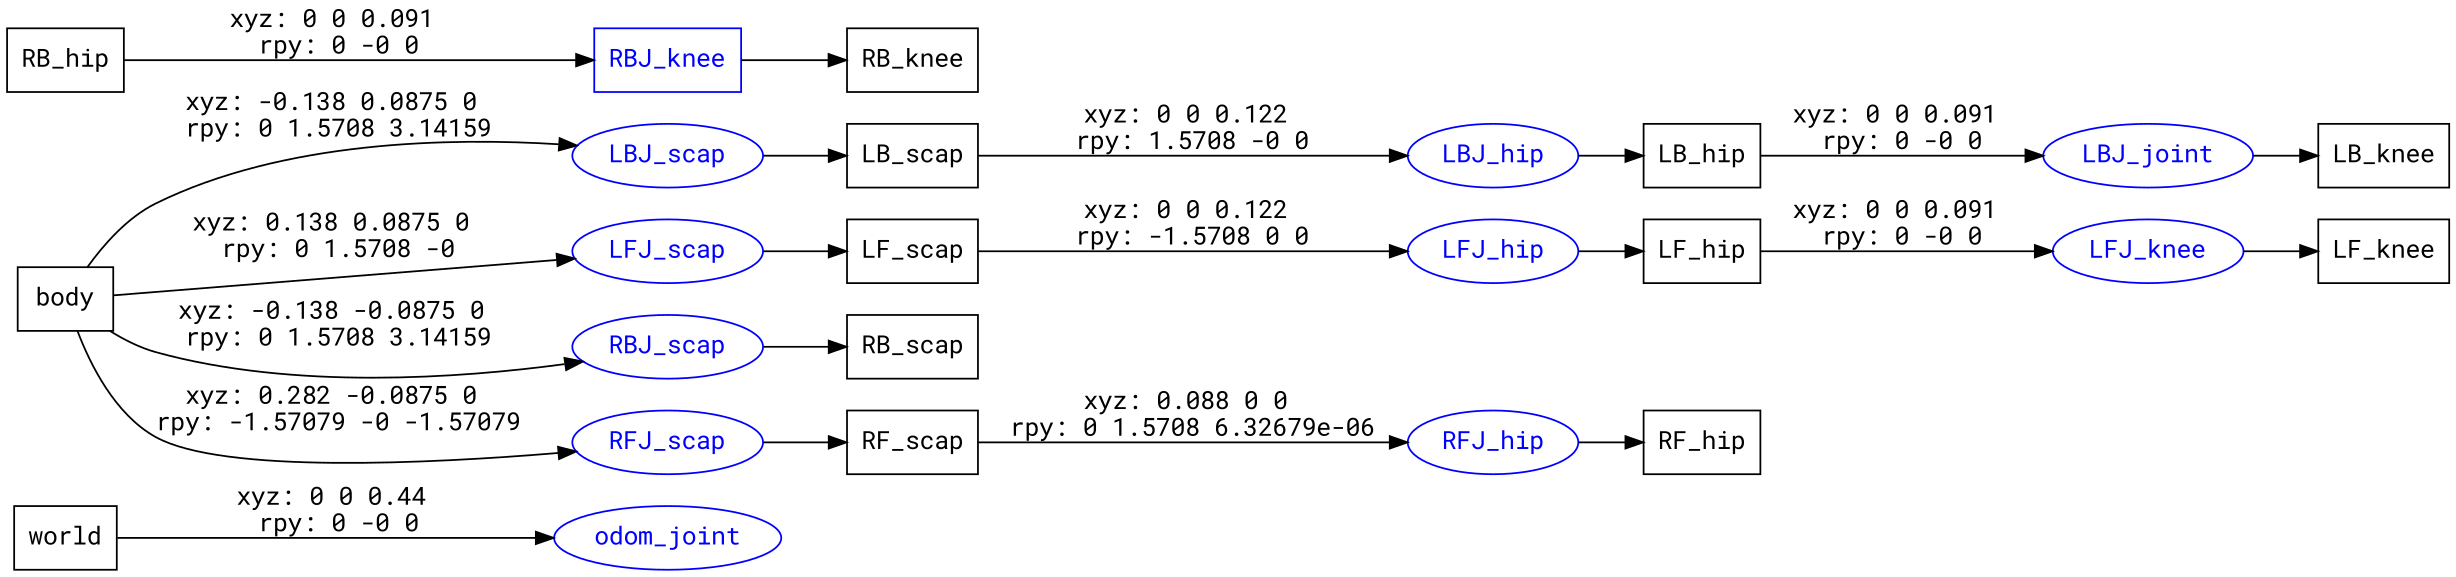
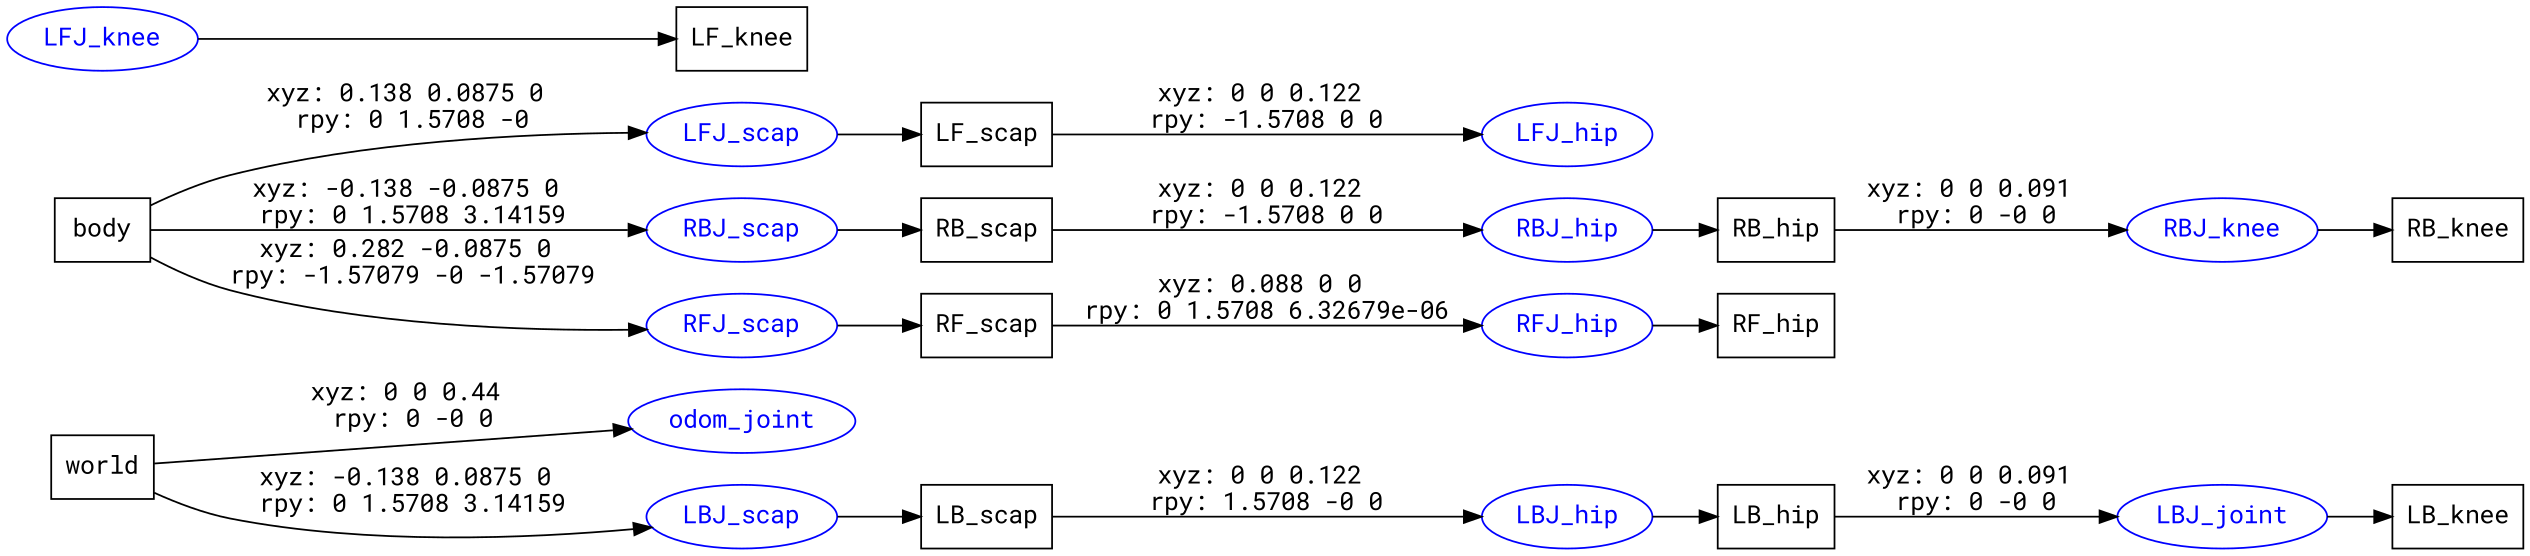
(668, 60) -> (2222, 230)
(307, 156) -> (391, 536)
none -> (1567, 230)
(1702, 251) -> none
